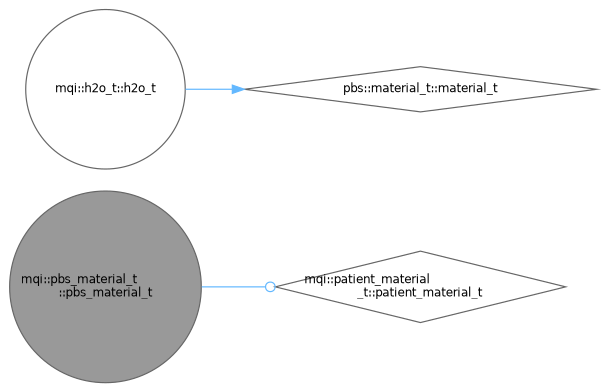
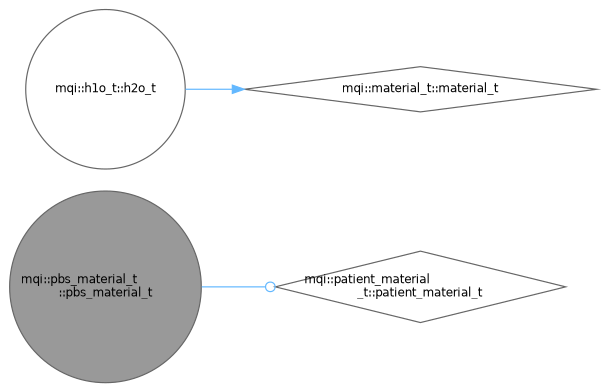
(105, 89) -> (105, 89)
(420, 89) -> (420, 89)
